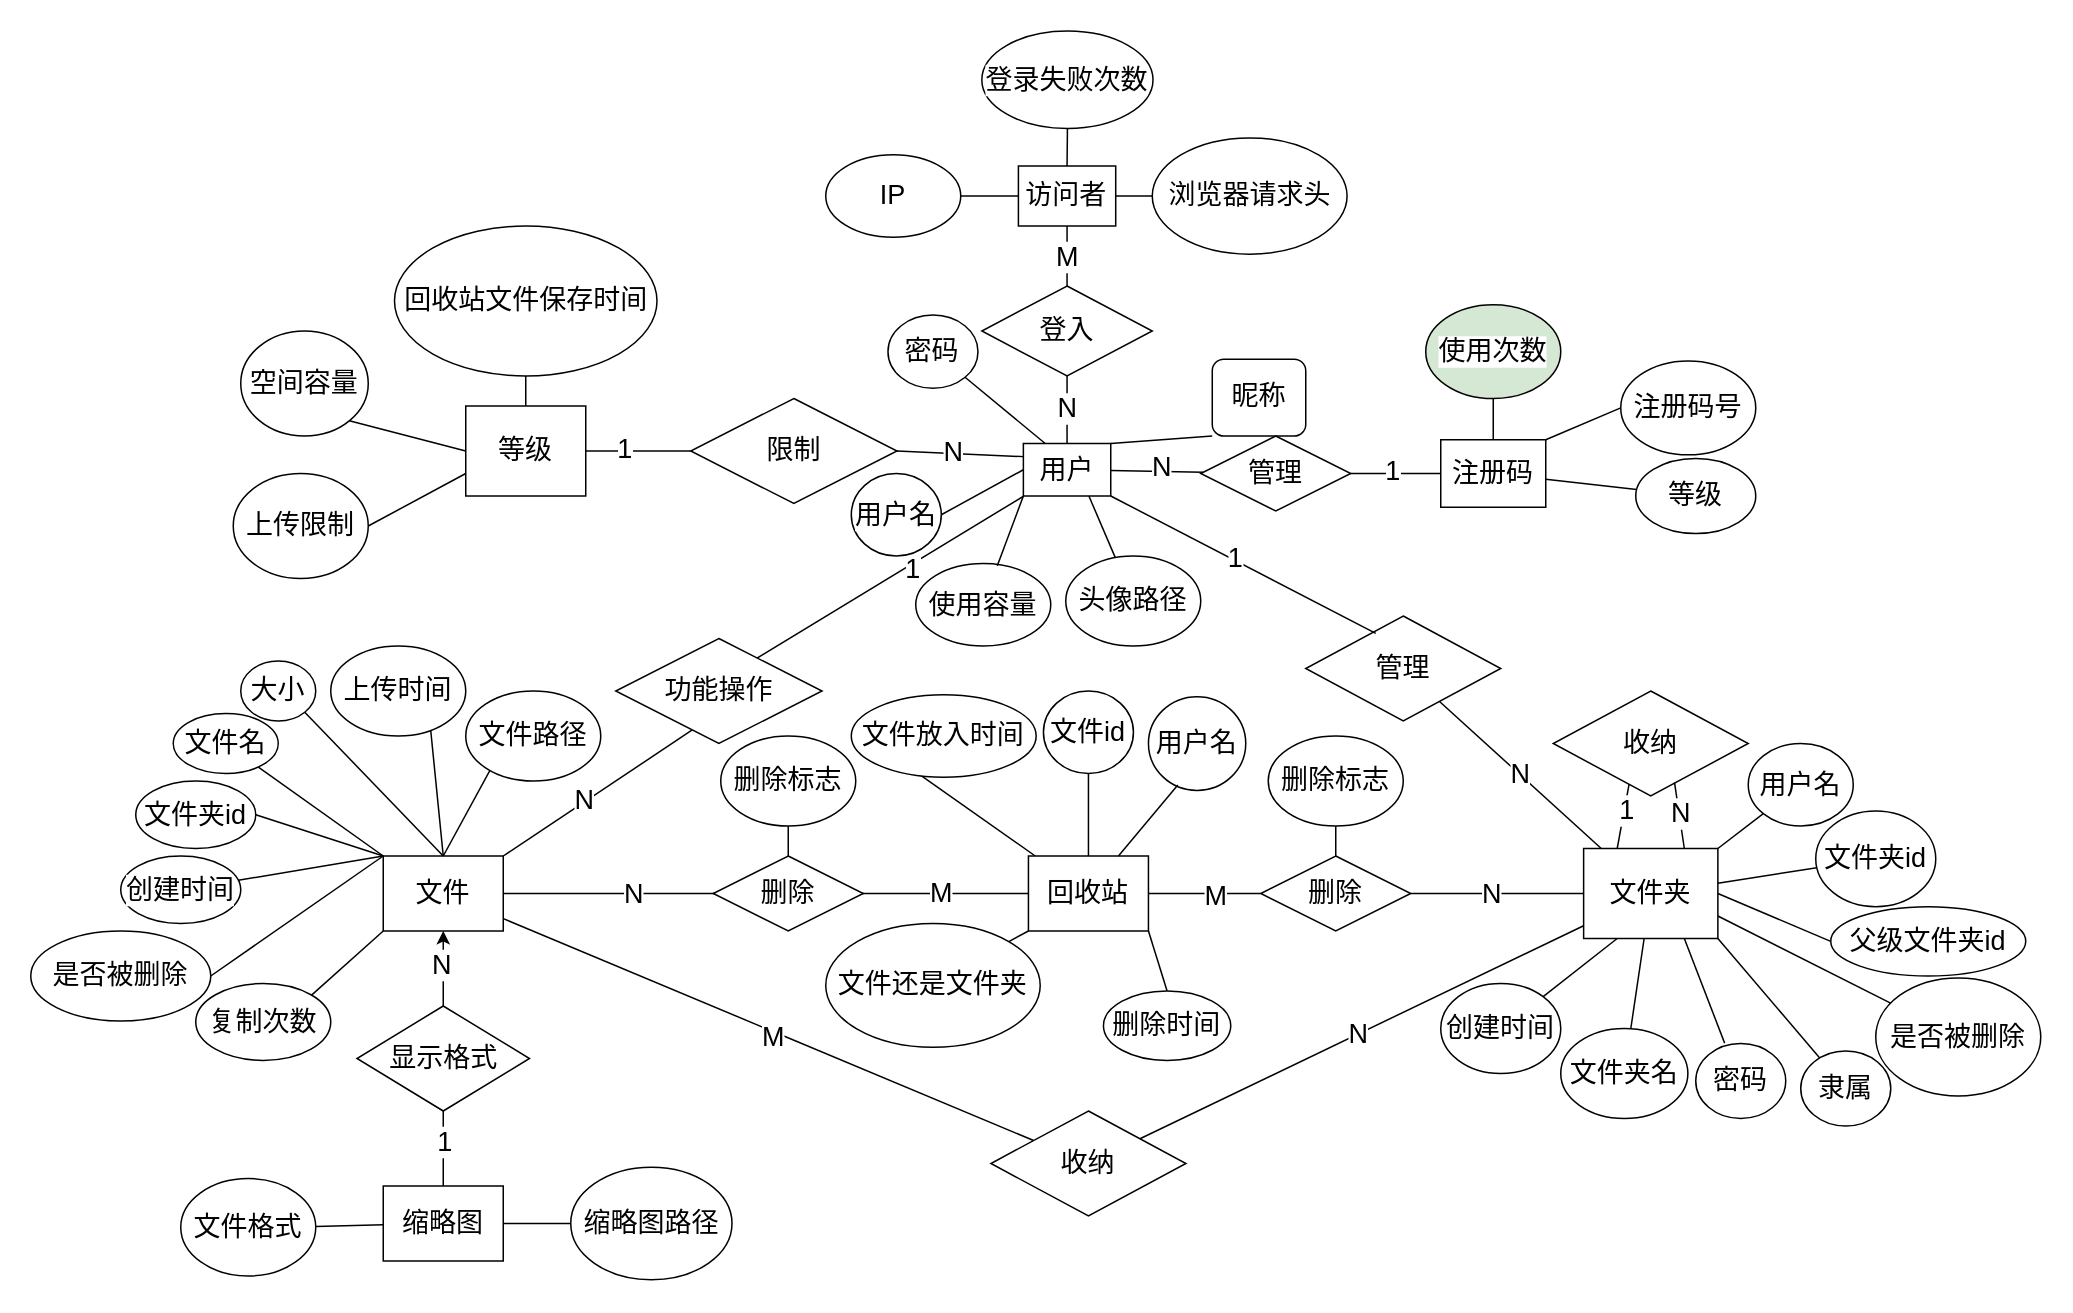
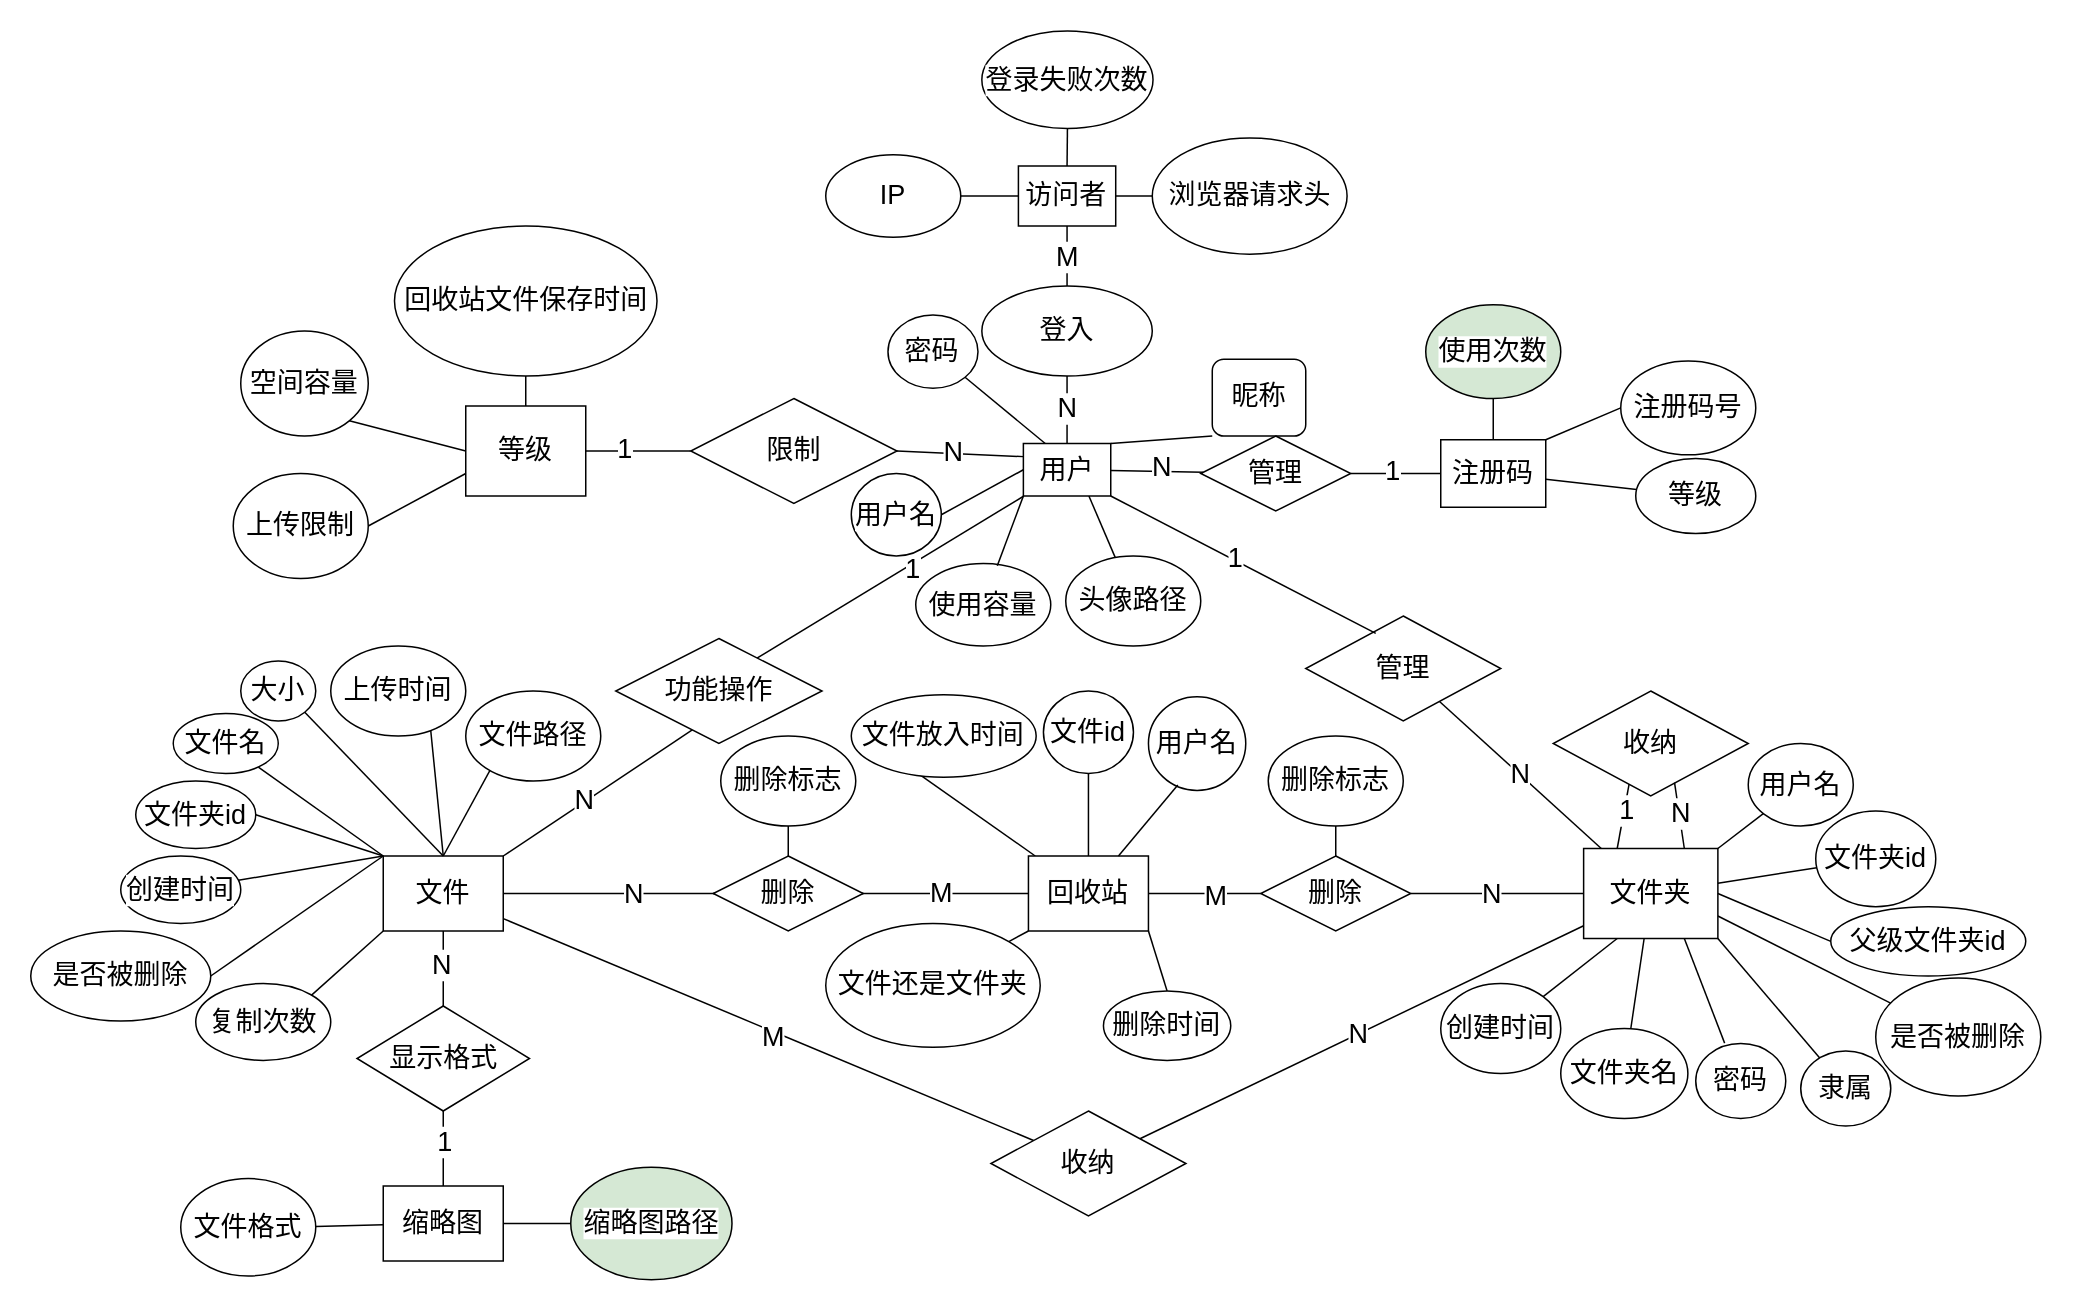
(1067, 331) -> (1067, 331)
(443, 942) -> (443, 937)
(651, 1223) -> (651, 1223)
